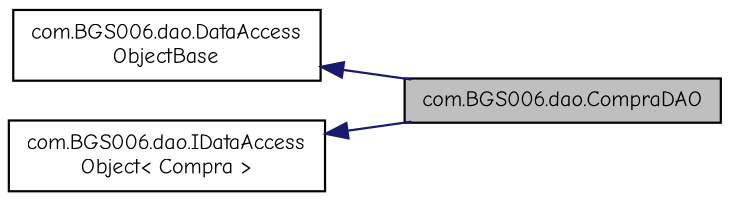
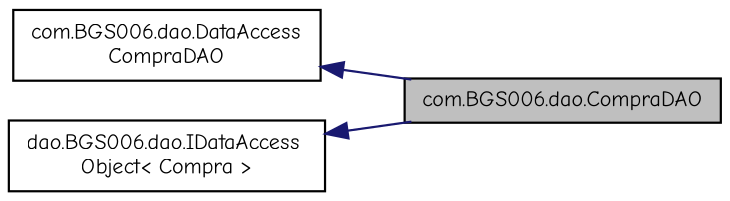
(167, 45) -> (167, 45)
(167, 156) -> (167, 156)
